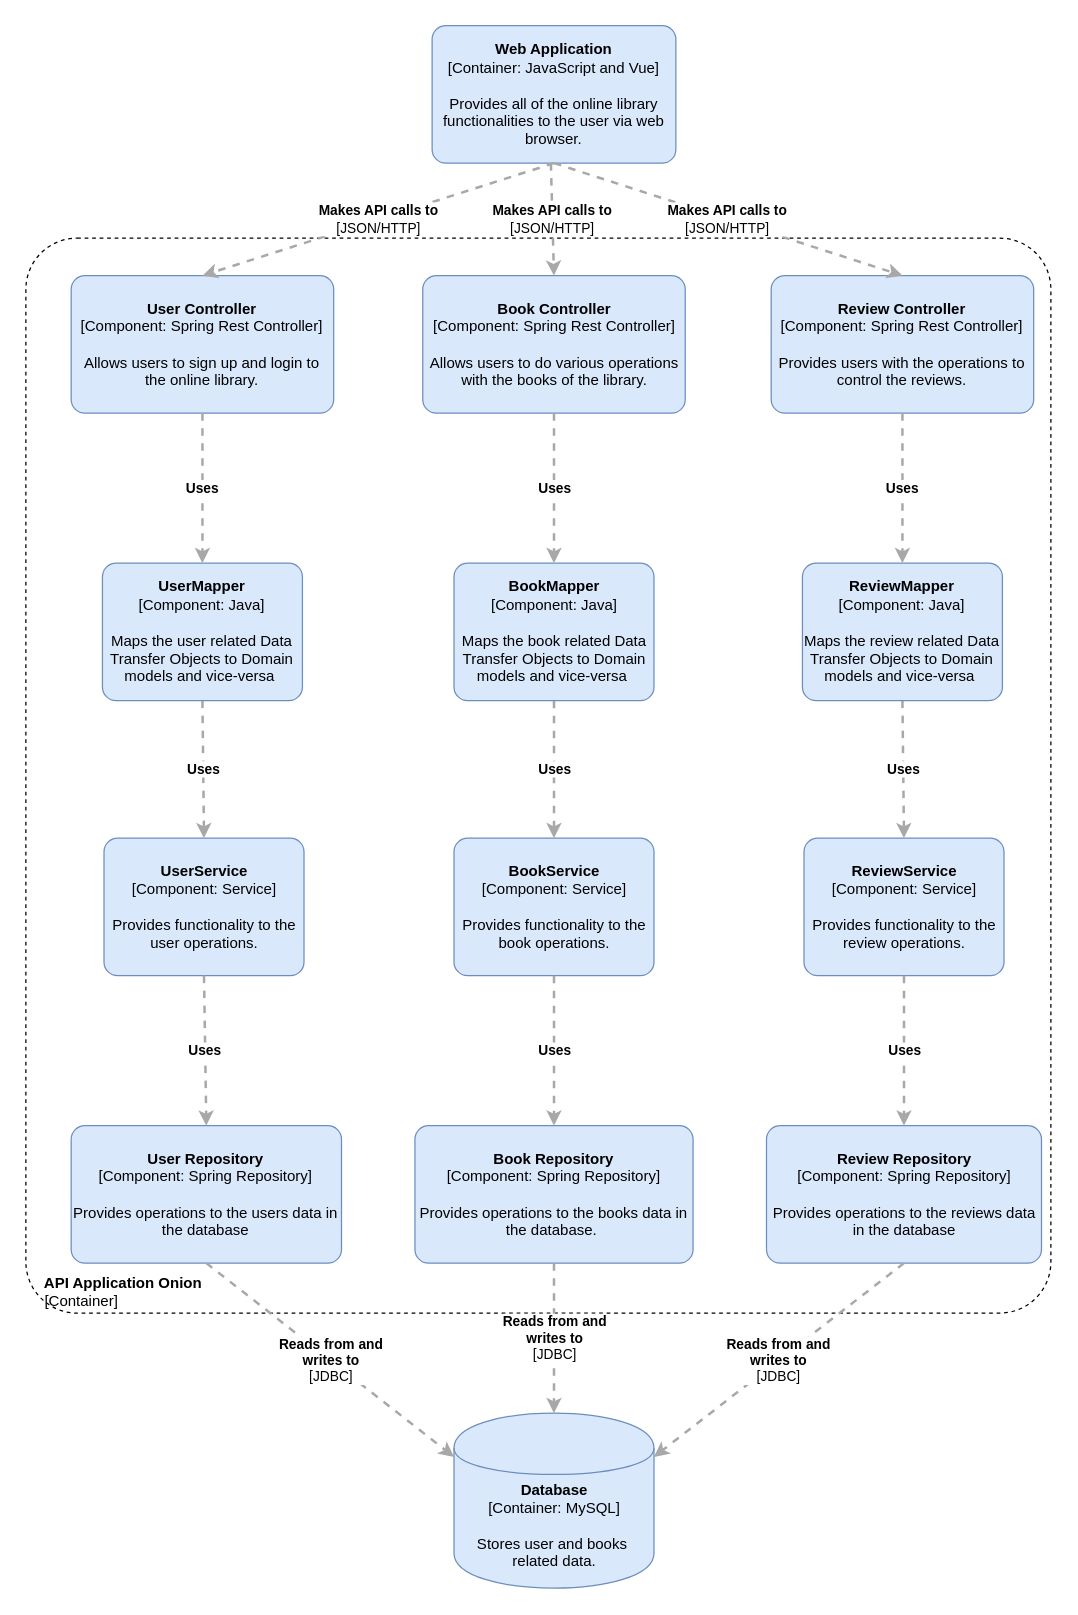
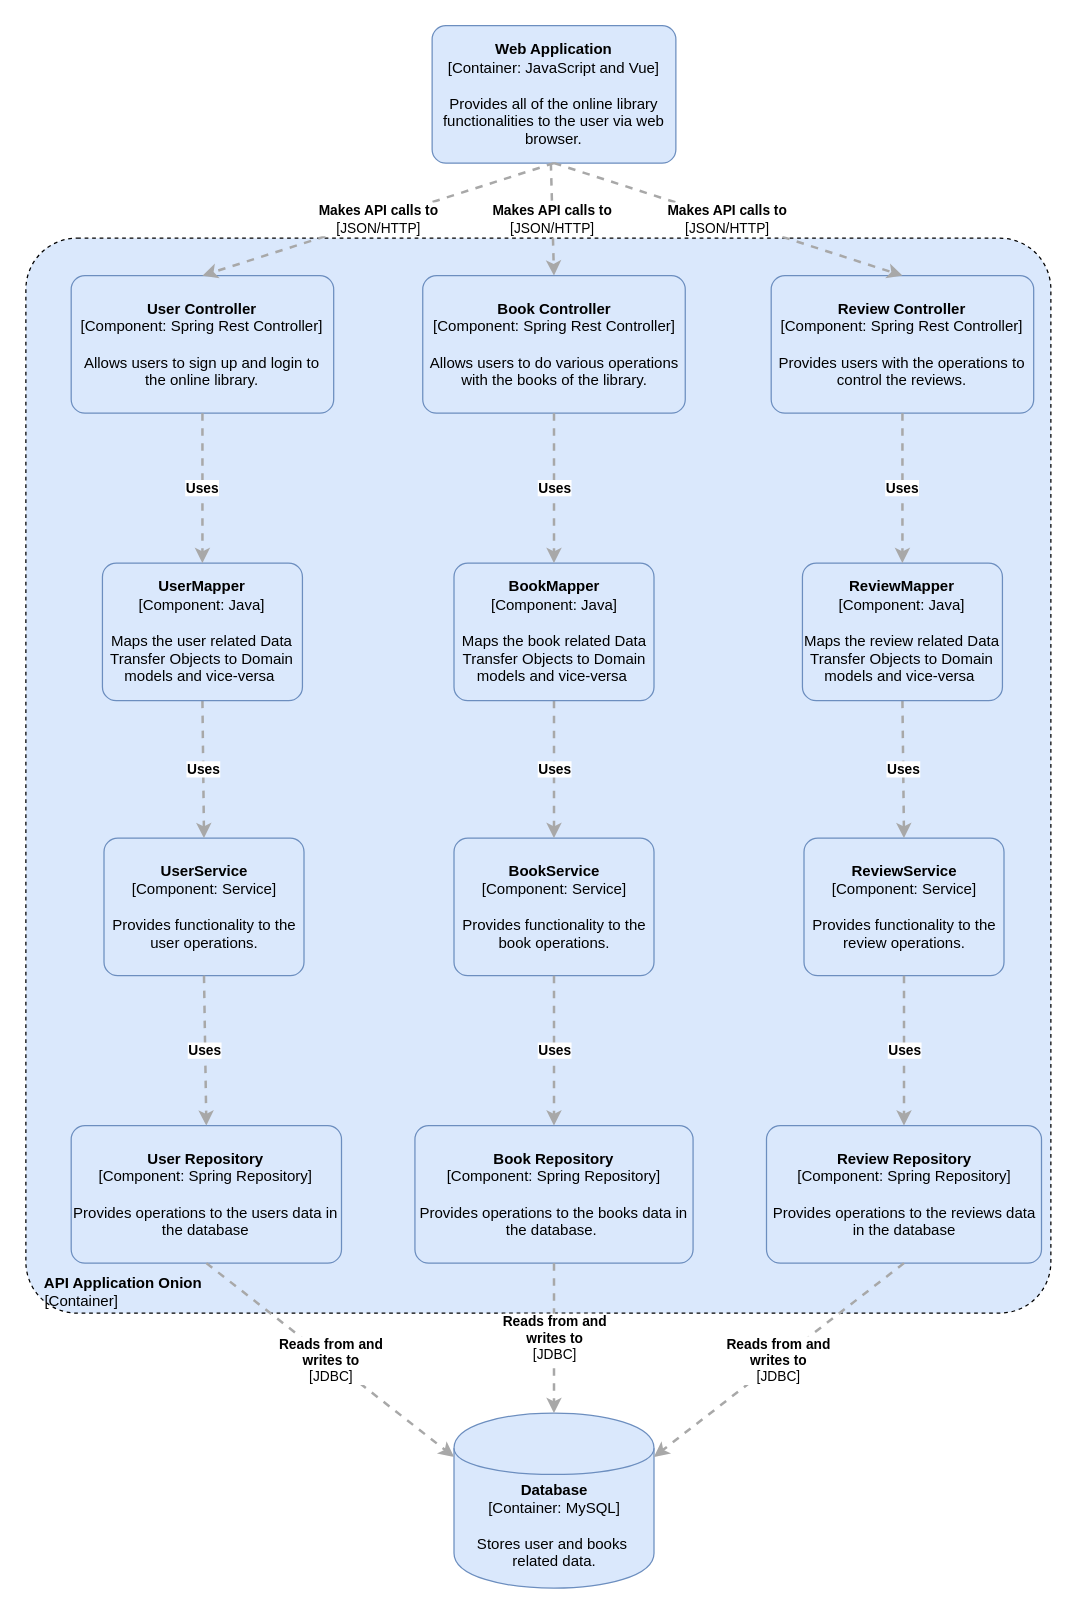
(538, 776) -> (538, 776)
